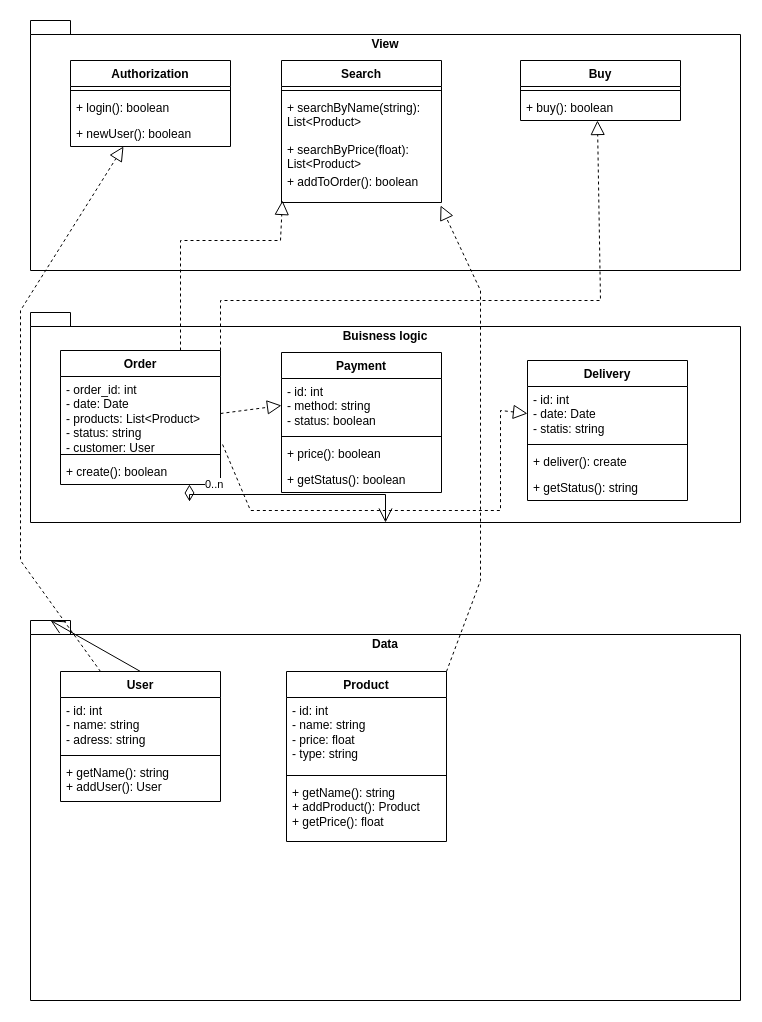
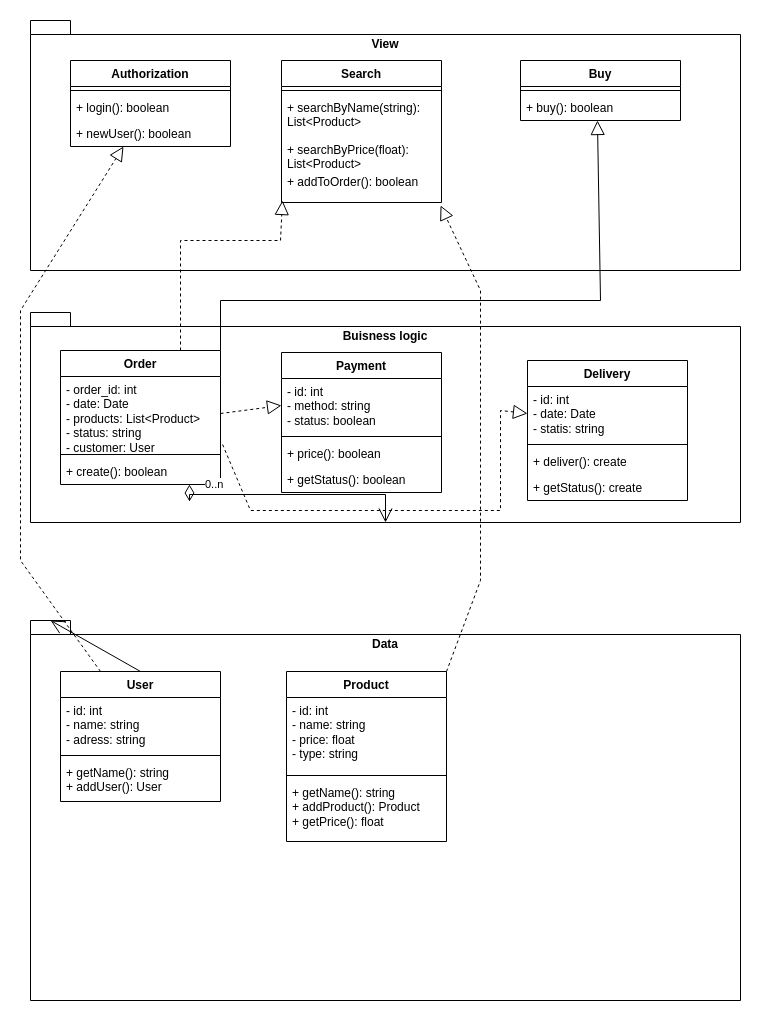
(469, 301) -> (469, 301)
(598, 489) -> (599, 489)
